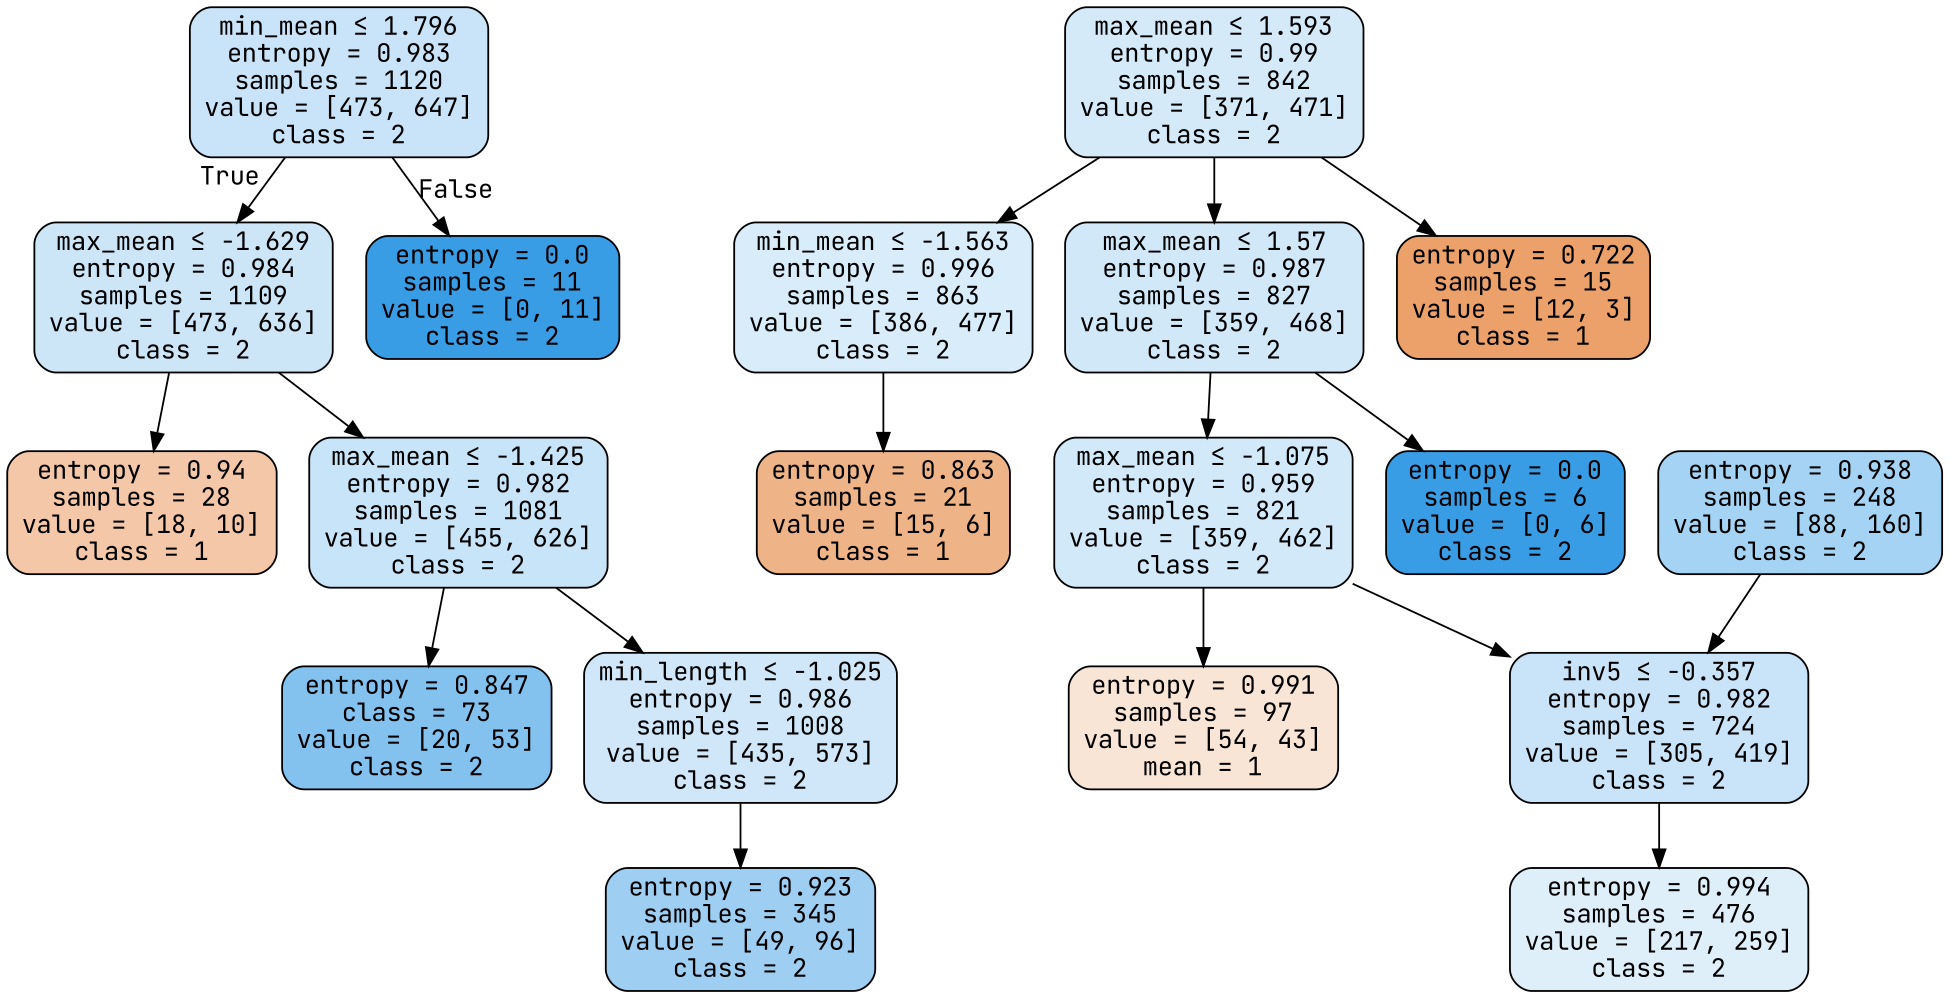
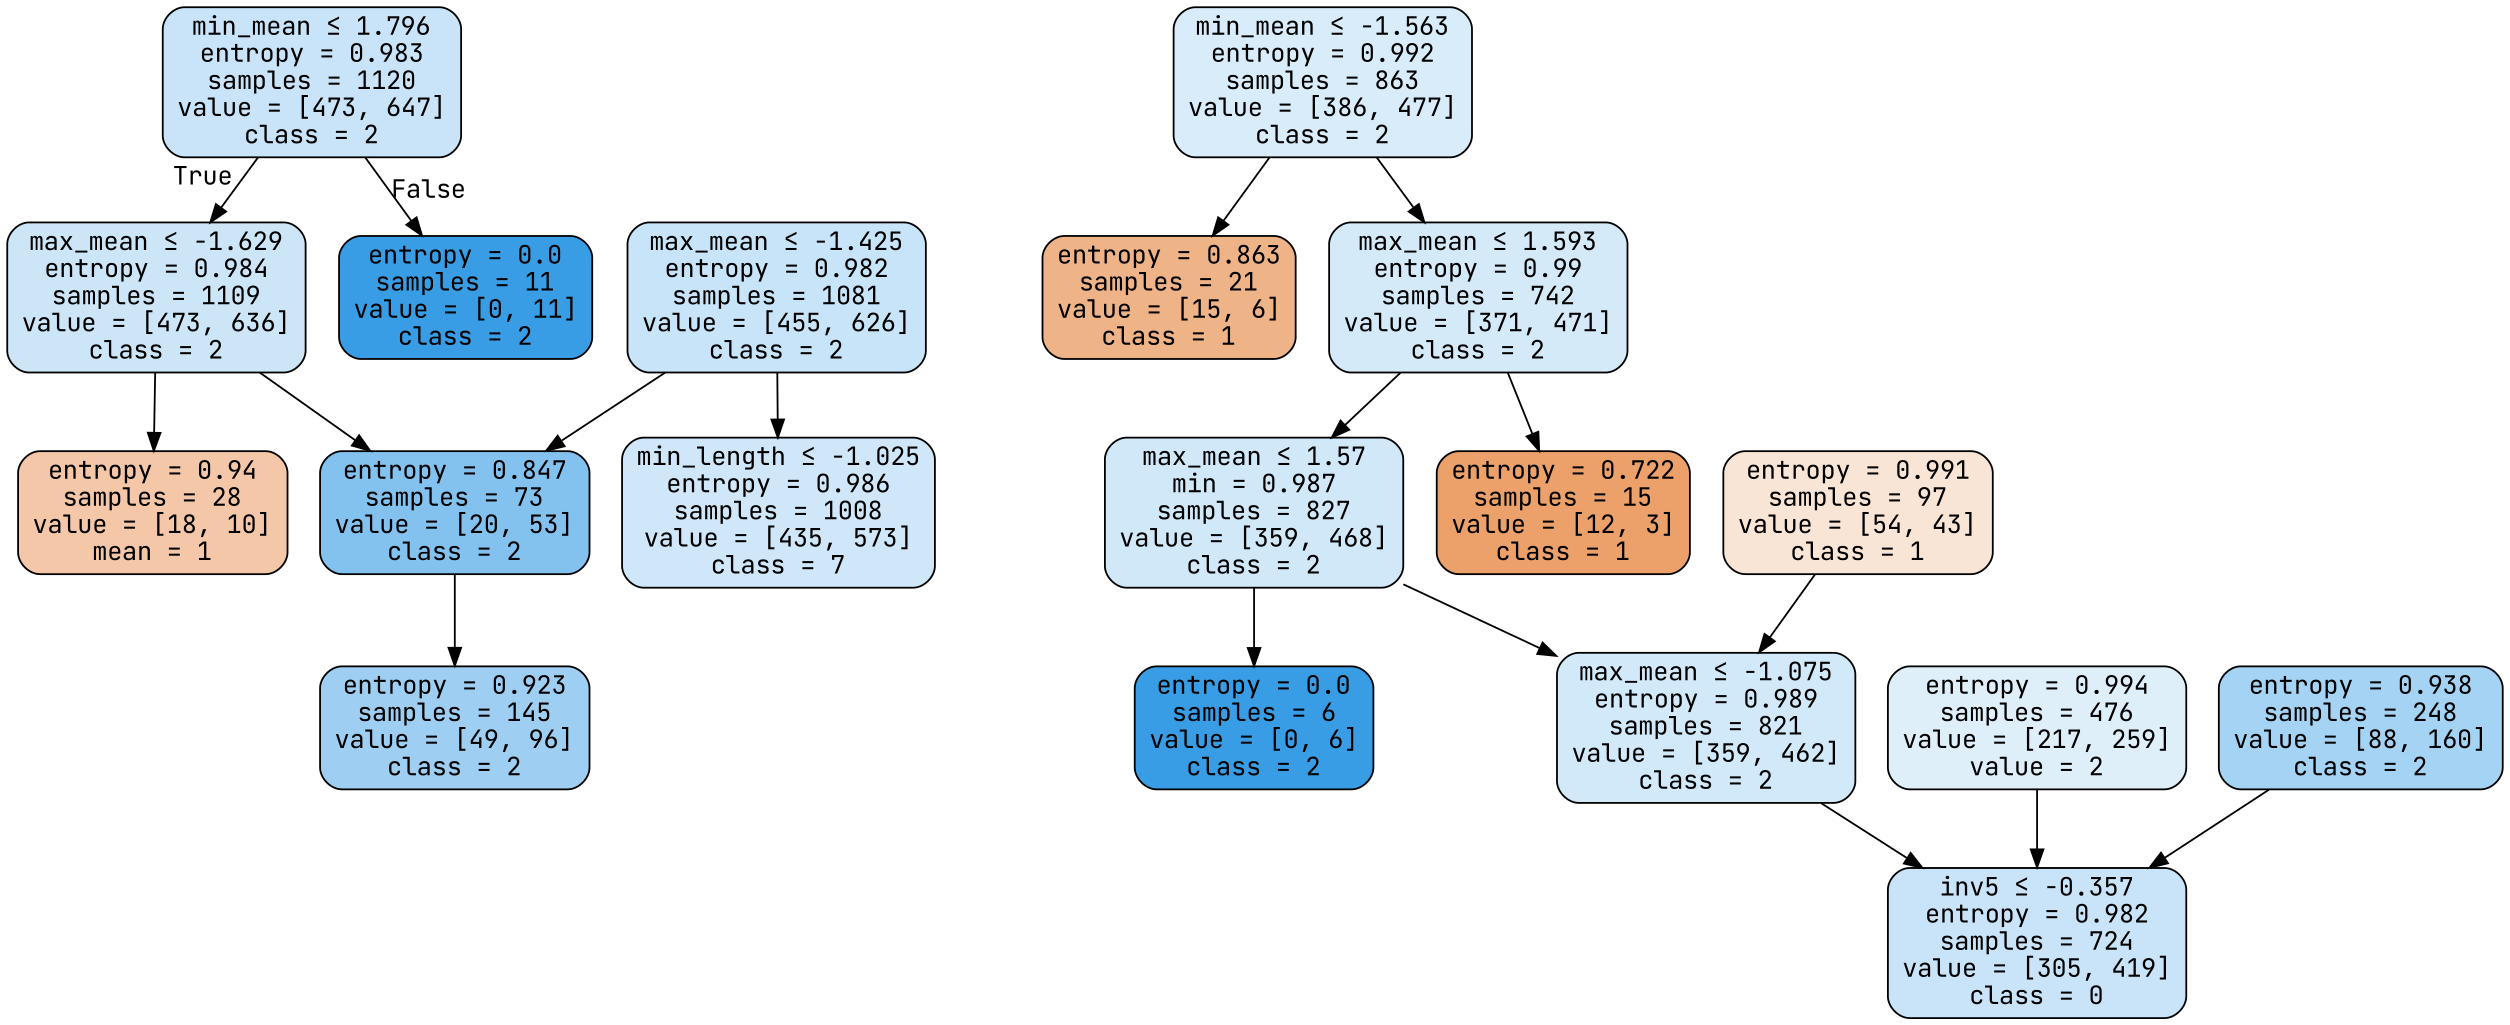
(1214, 81) -> (1478, 297)
(1057, 185) -> (1395, 182)
(883, 269) -> (1323, 54)
(1214, 269) -> (1254, 485)
(314, 399) -> (308, 407)
(1203, 485) -> (1706, 700)
(142, 552) -> (153, 552)
(1203, 618) -> (1792, 606)
(417, 713) -> (455, 498)
(1203, 768) -> (1858, 552)
(741, 781) -> (778, 566)
(1659, 781) -> (2037, 996)
(741, 826) -> (455, 611)
(1659, 826) -> (2037, 819)
(741, 915) -> (455, 713)
(1659, 969) -> (2037, 768)
